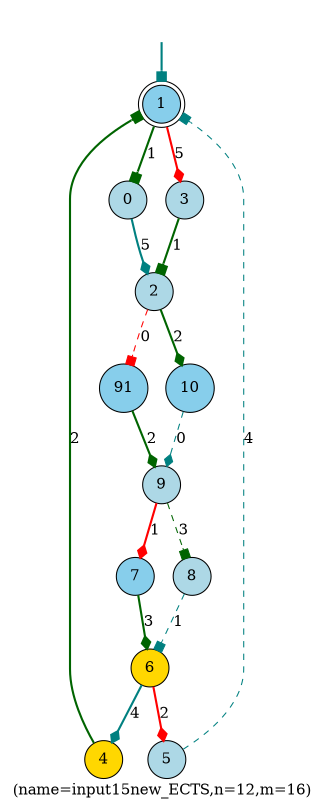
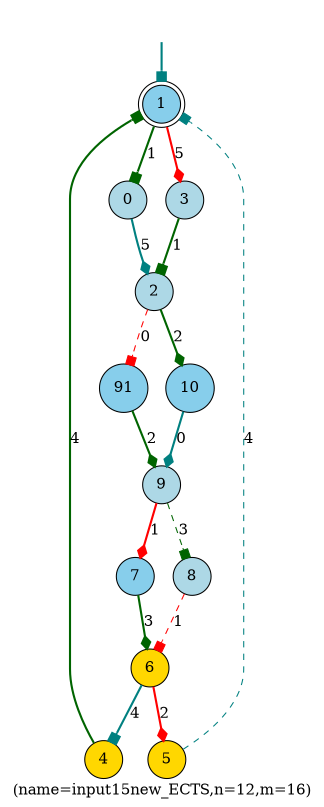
(177, 433) -> (177, 433)
(75, 439) -> (75, 439)
(173, 617) -> (173, 617)
(130, 708) -> (129, 709)
(167, 760) -> (167, 760)
